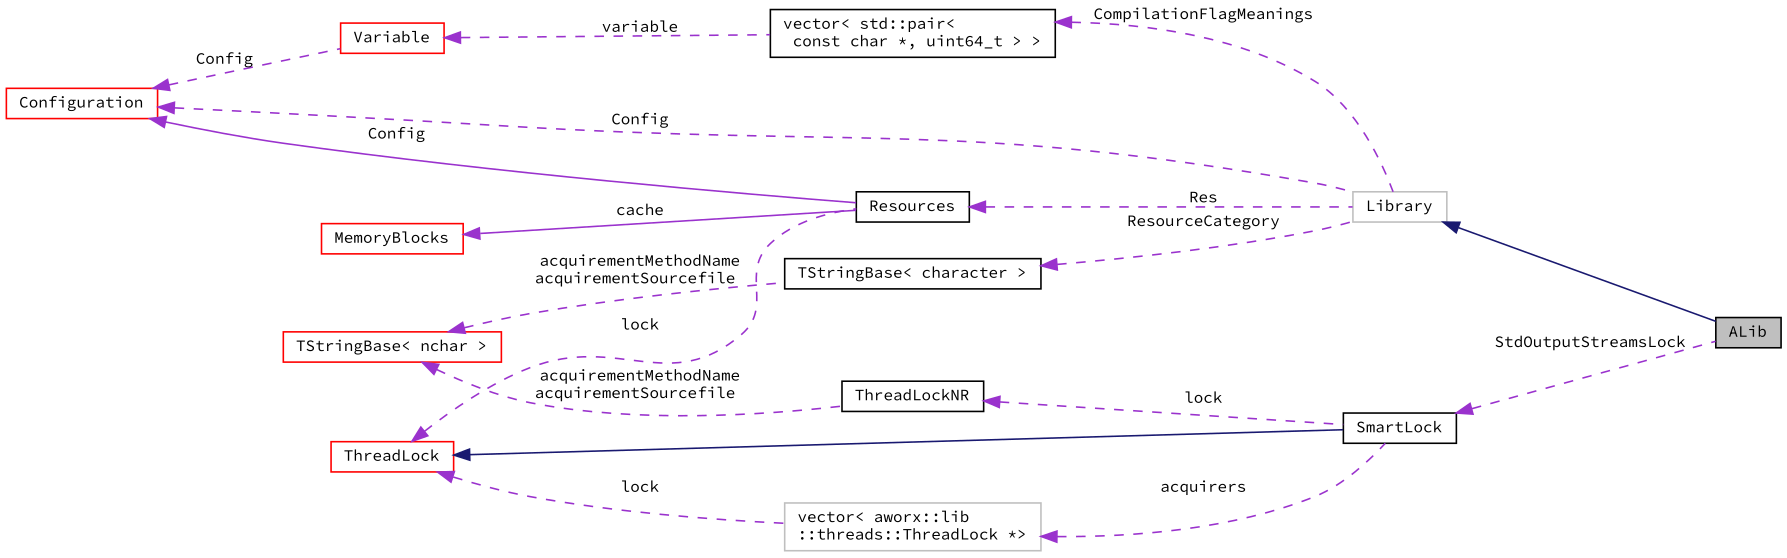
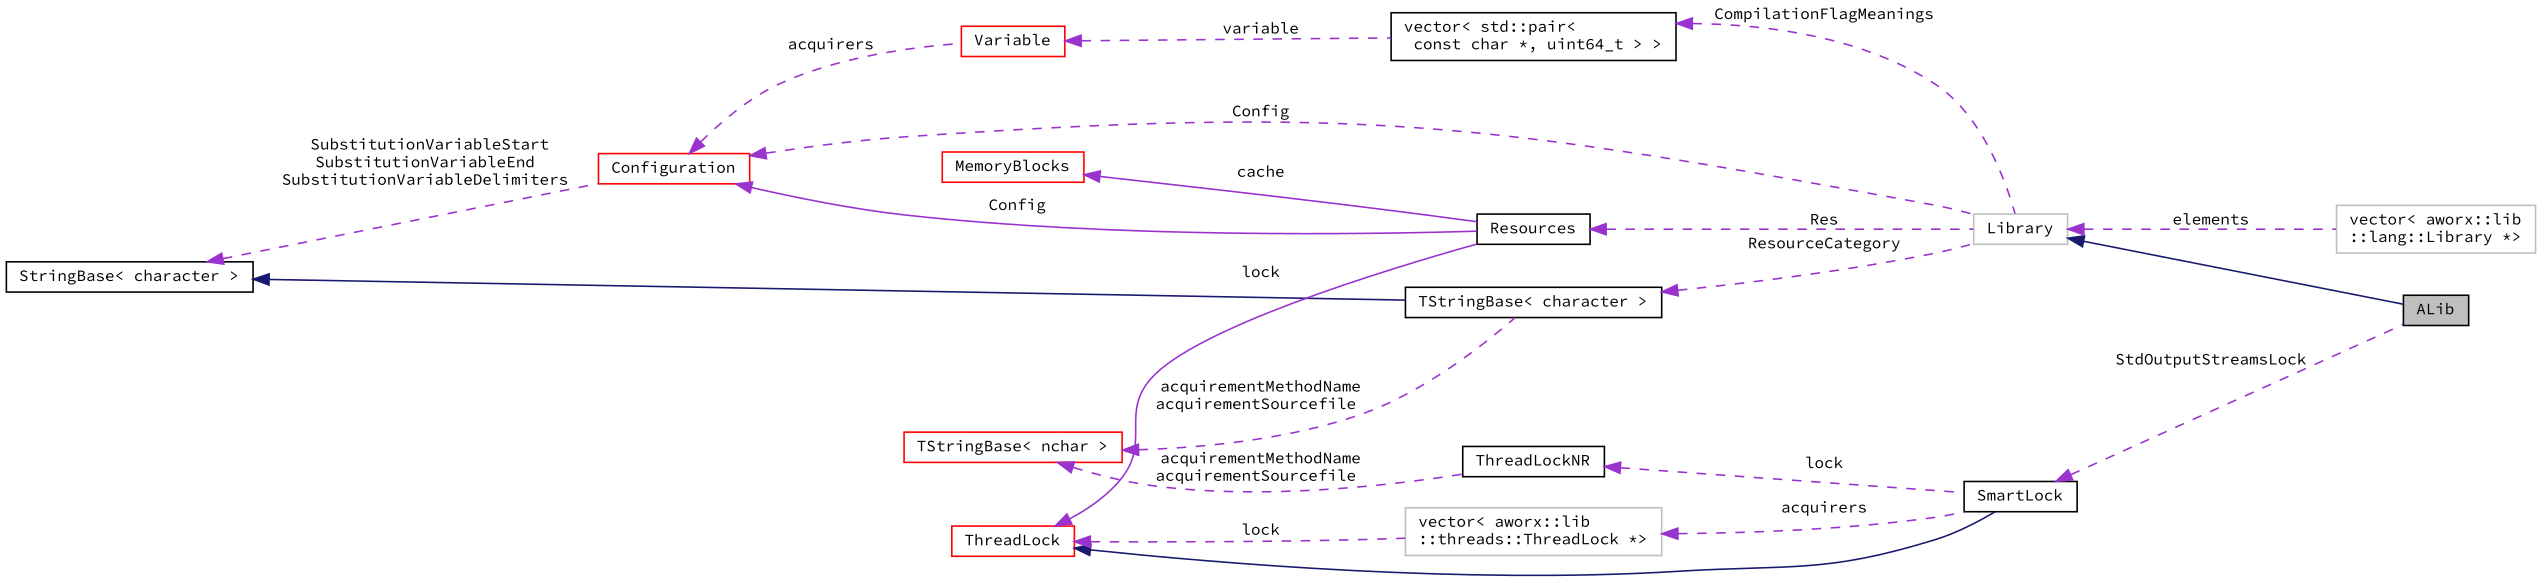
(220, 60) -> (827, 45)
none -> (2436, 229)
none -> (130, 277)
(673, 362) -> (1227, 331)
